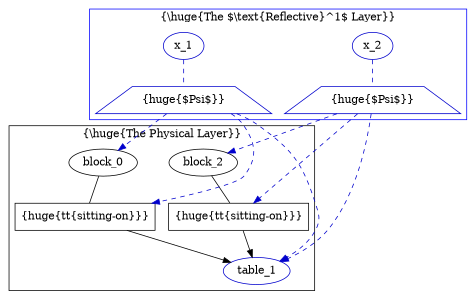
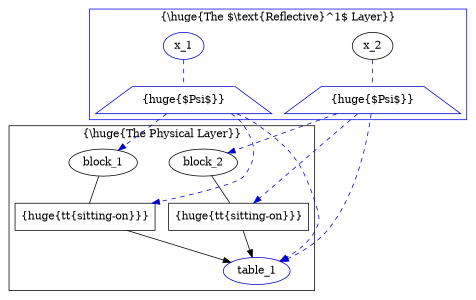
(373, 46) -> (373, 46)
(103, 163) -> (103, 163)
